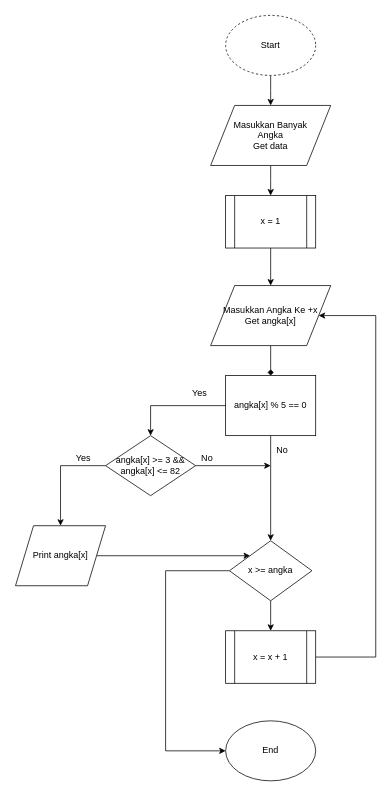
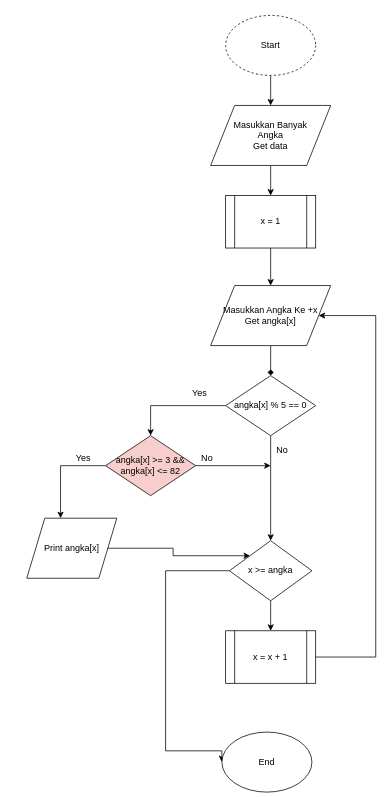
(270, 405) -> (270, 405)
(150, 465) -> (150, 465)
(60, 555) -> (72, 548)
(270, 750) -> (267, 762)
